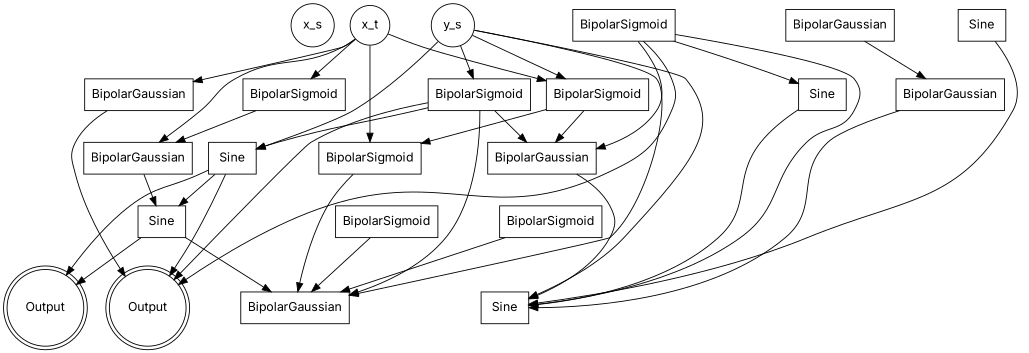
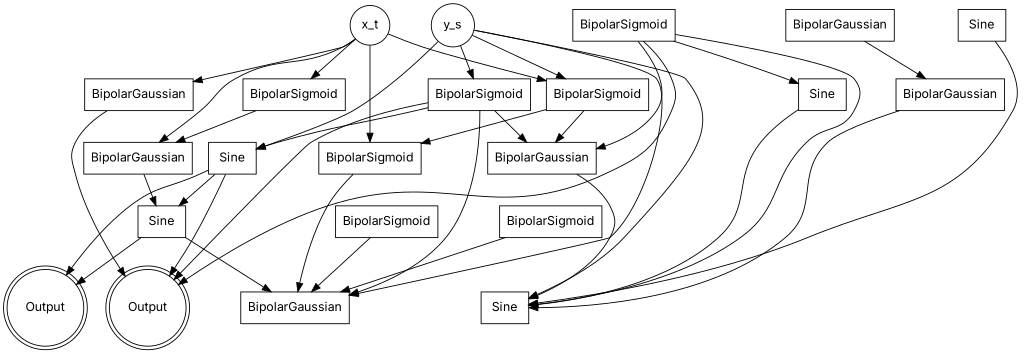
(313, 25) -> none
